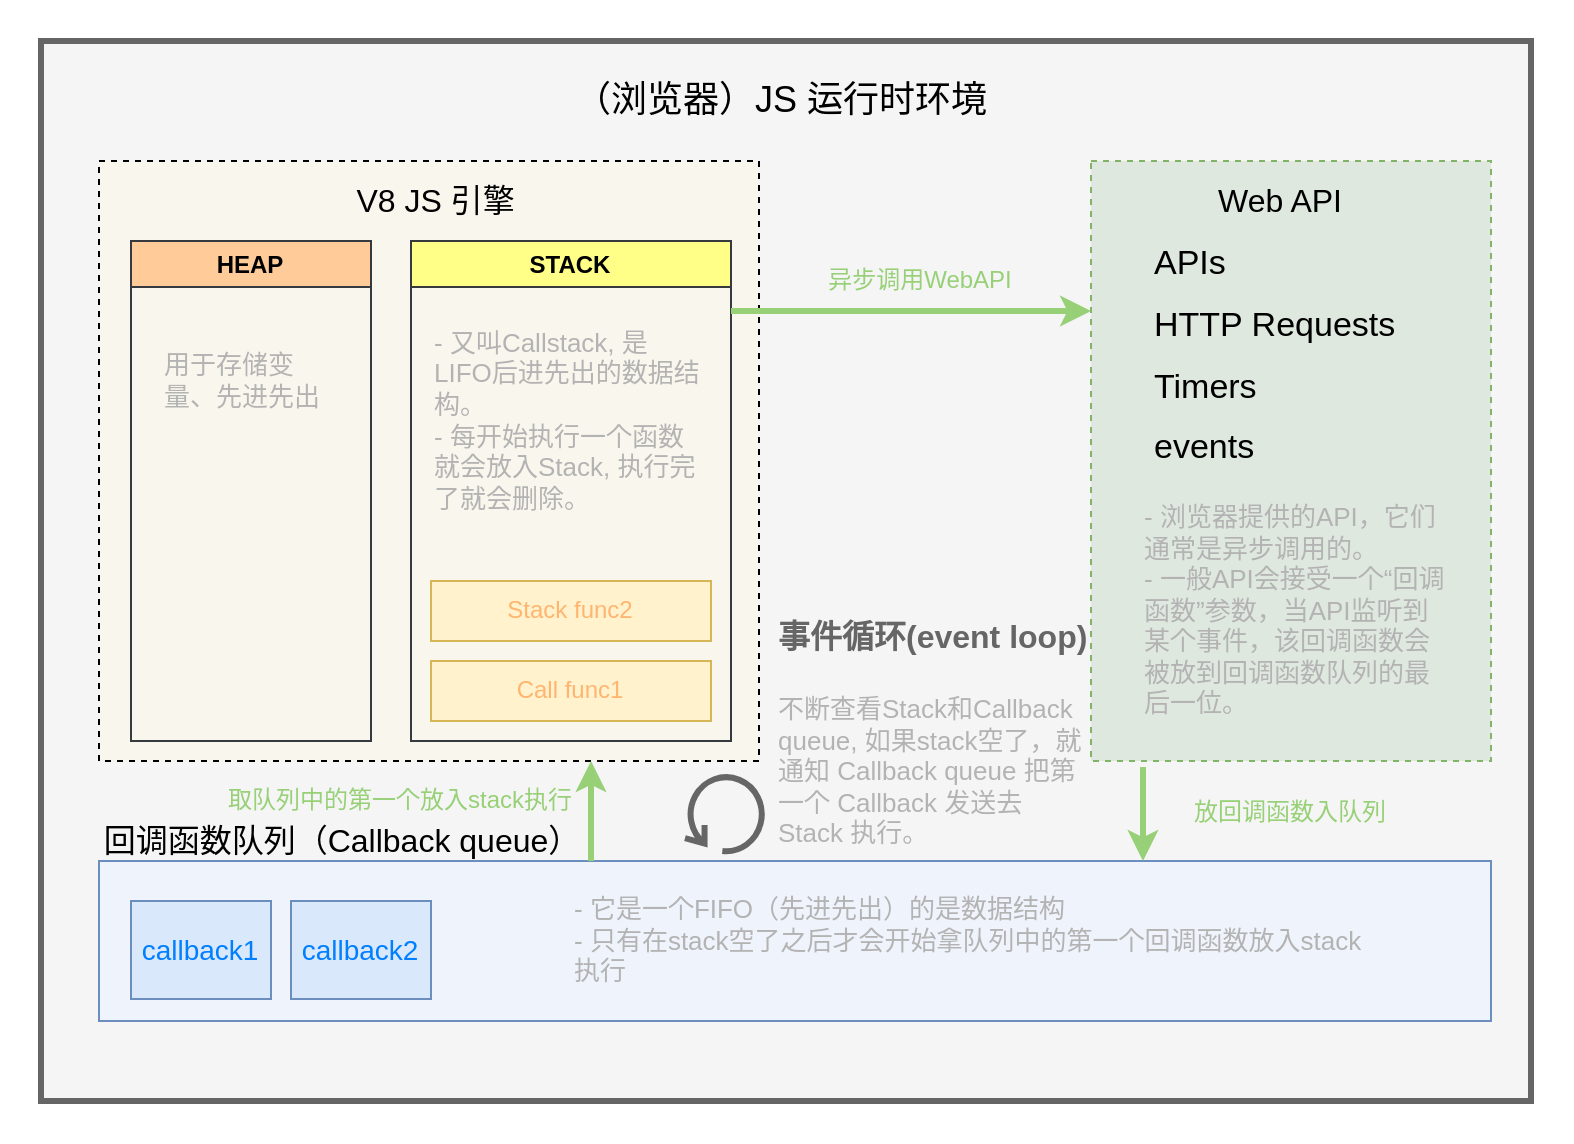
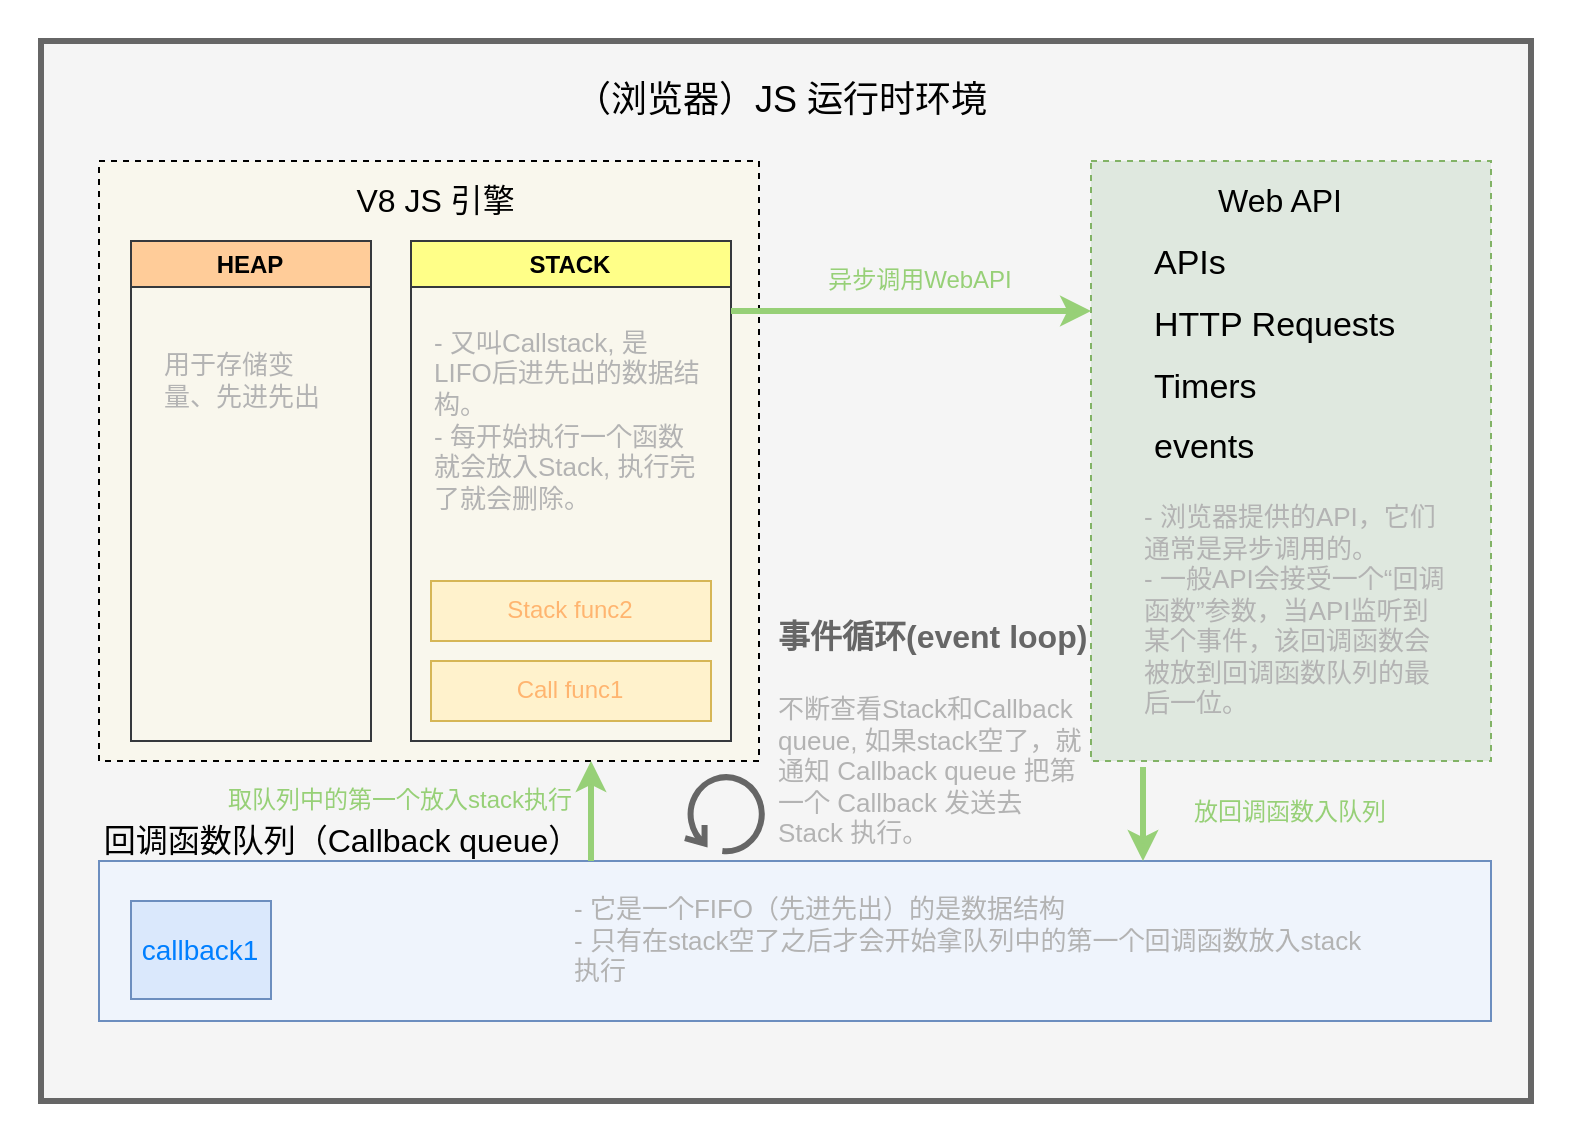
(361, 950) -> none
